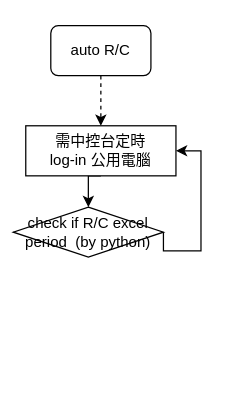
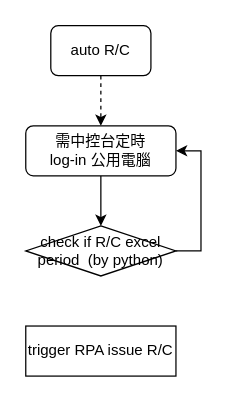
(101, 151) -> (101, 151)
(88, 232) -> (101, 251)
none -> (101, 351)
